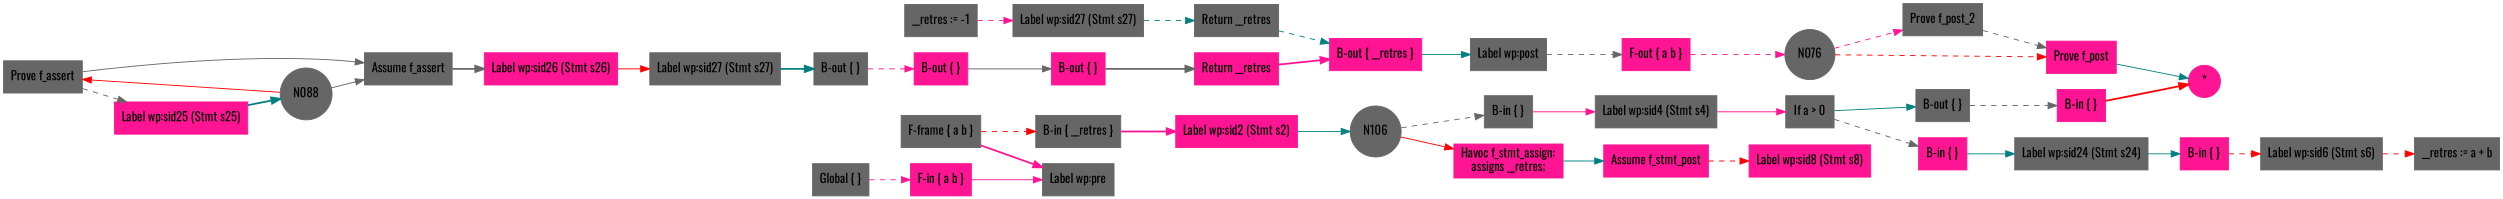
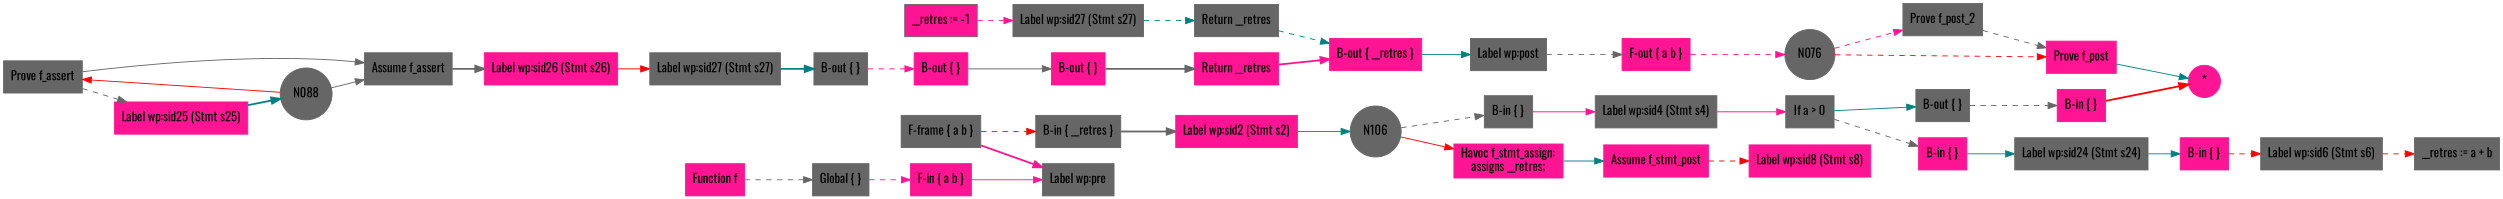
(941, 21) -> (941, 21)
(1144, 131) -> (1144, 131)
none -> (715, 180)
